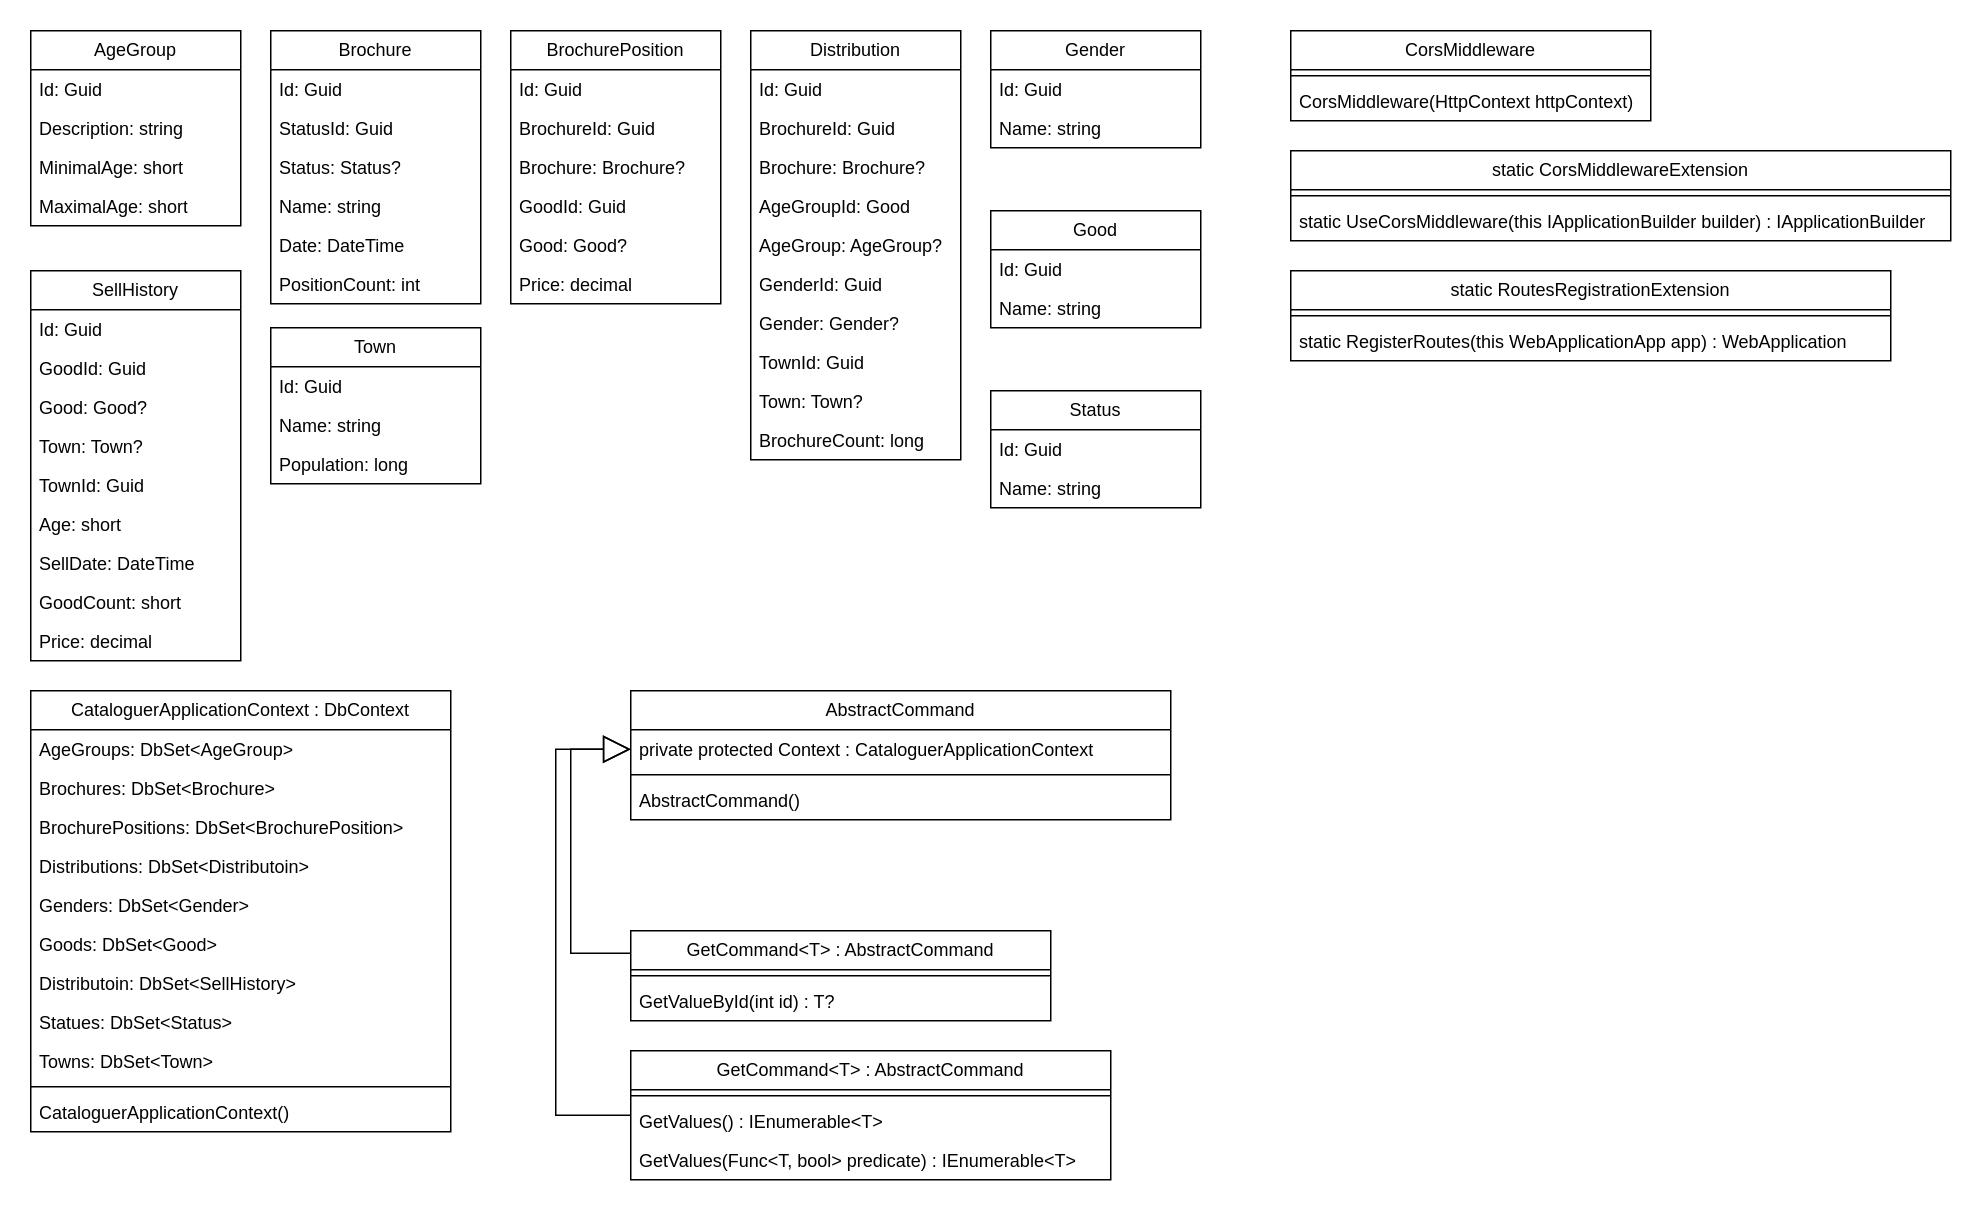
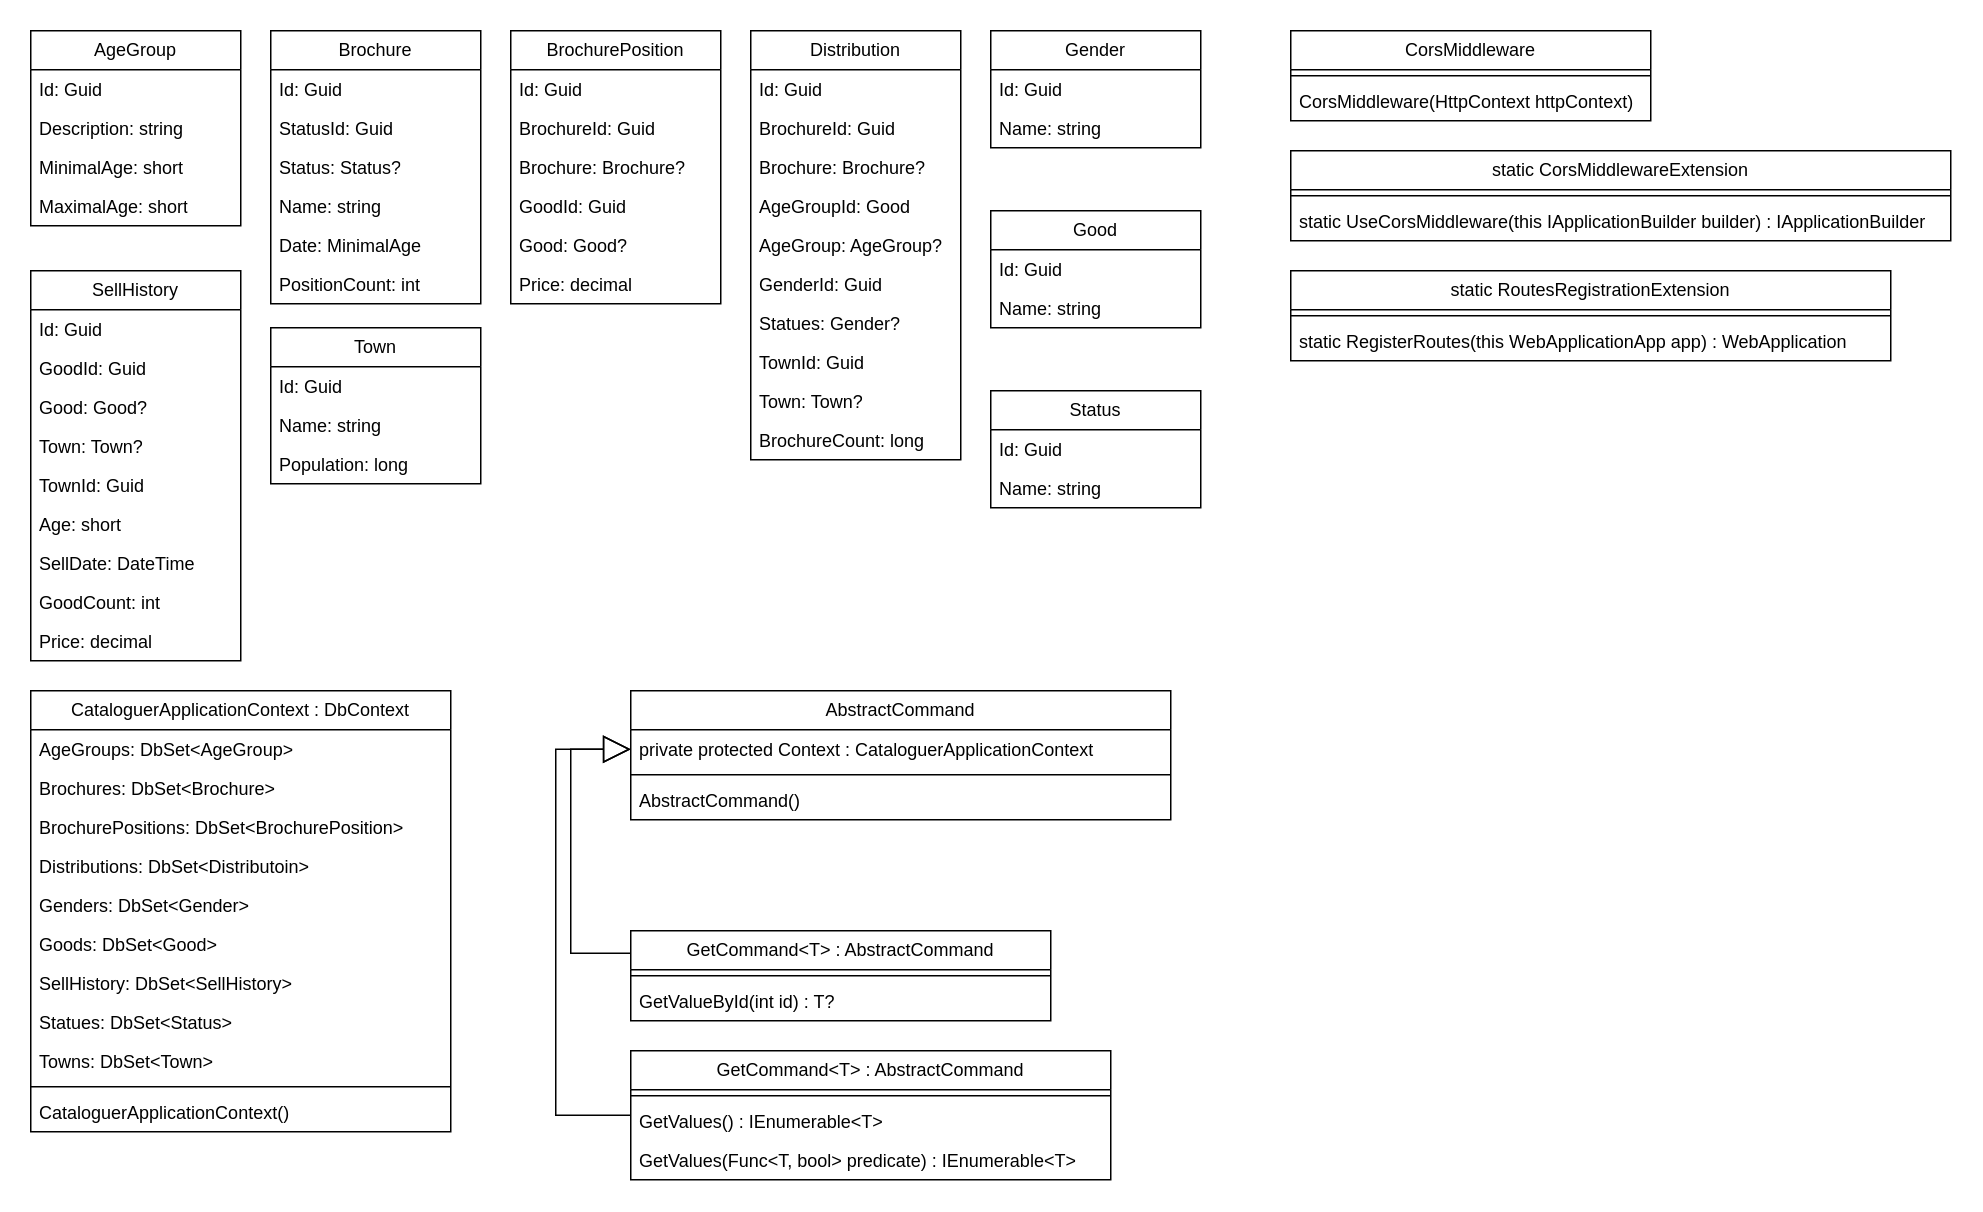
(343, 247) -> (349, 247)
(831, 325) -> (836, 325)
(116, 604) -> (103, 604)
(182, 985) -> (177, 985)
